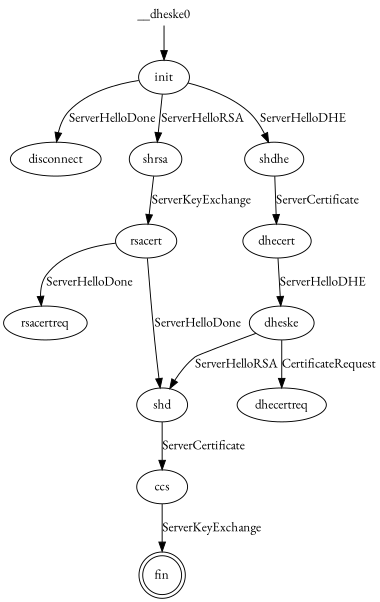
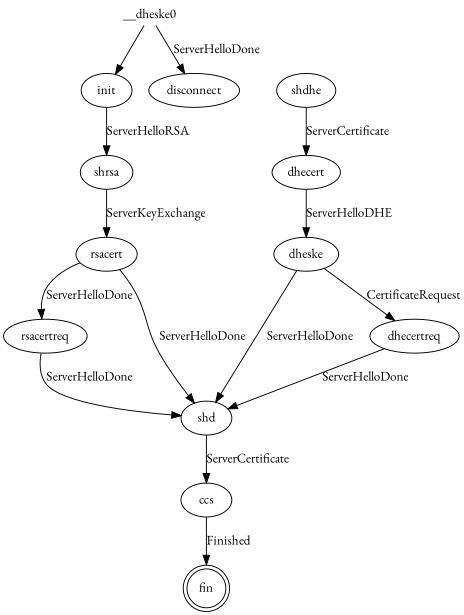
(90, 95) -> (168, 45)
(232, 100) -> none
(237, 364) -> (310, 336)
none -> (310, 377)
none -> (91, 403)
(212, 528) -> (229, 541)
